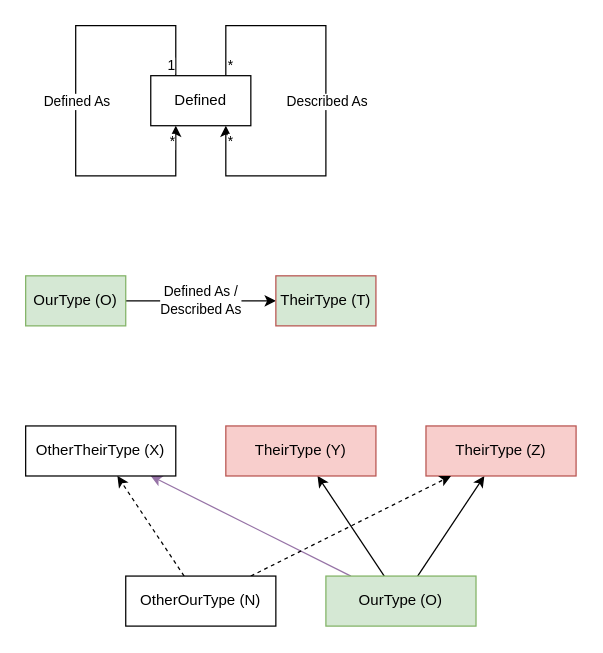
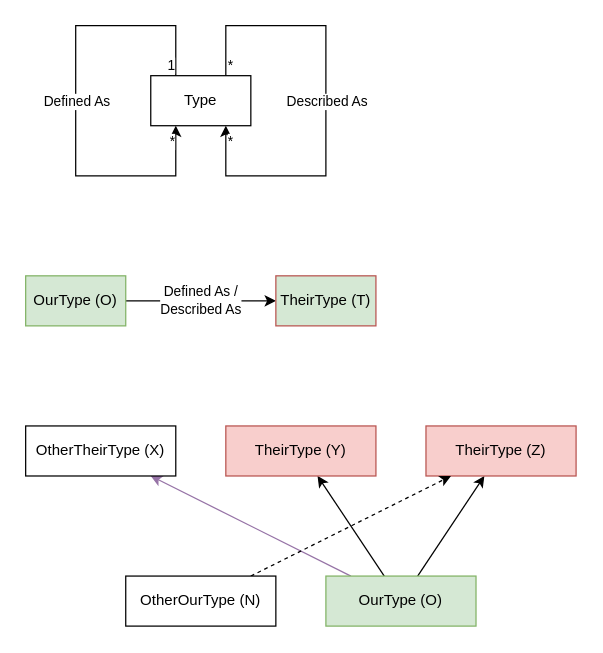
(201, 101) -> (201, 101)
(153, 529) -> none
